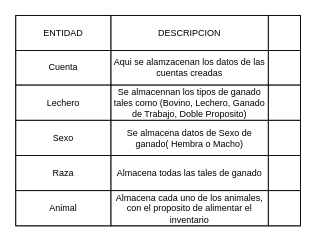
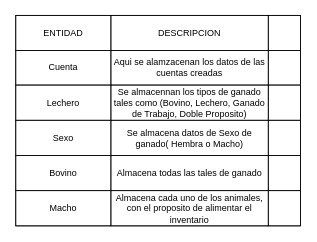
(63, 174) -> (63, 174)
(63, 209) -> (63, 209)
